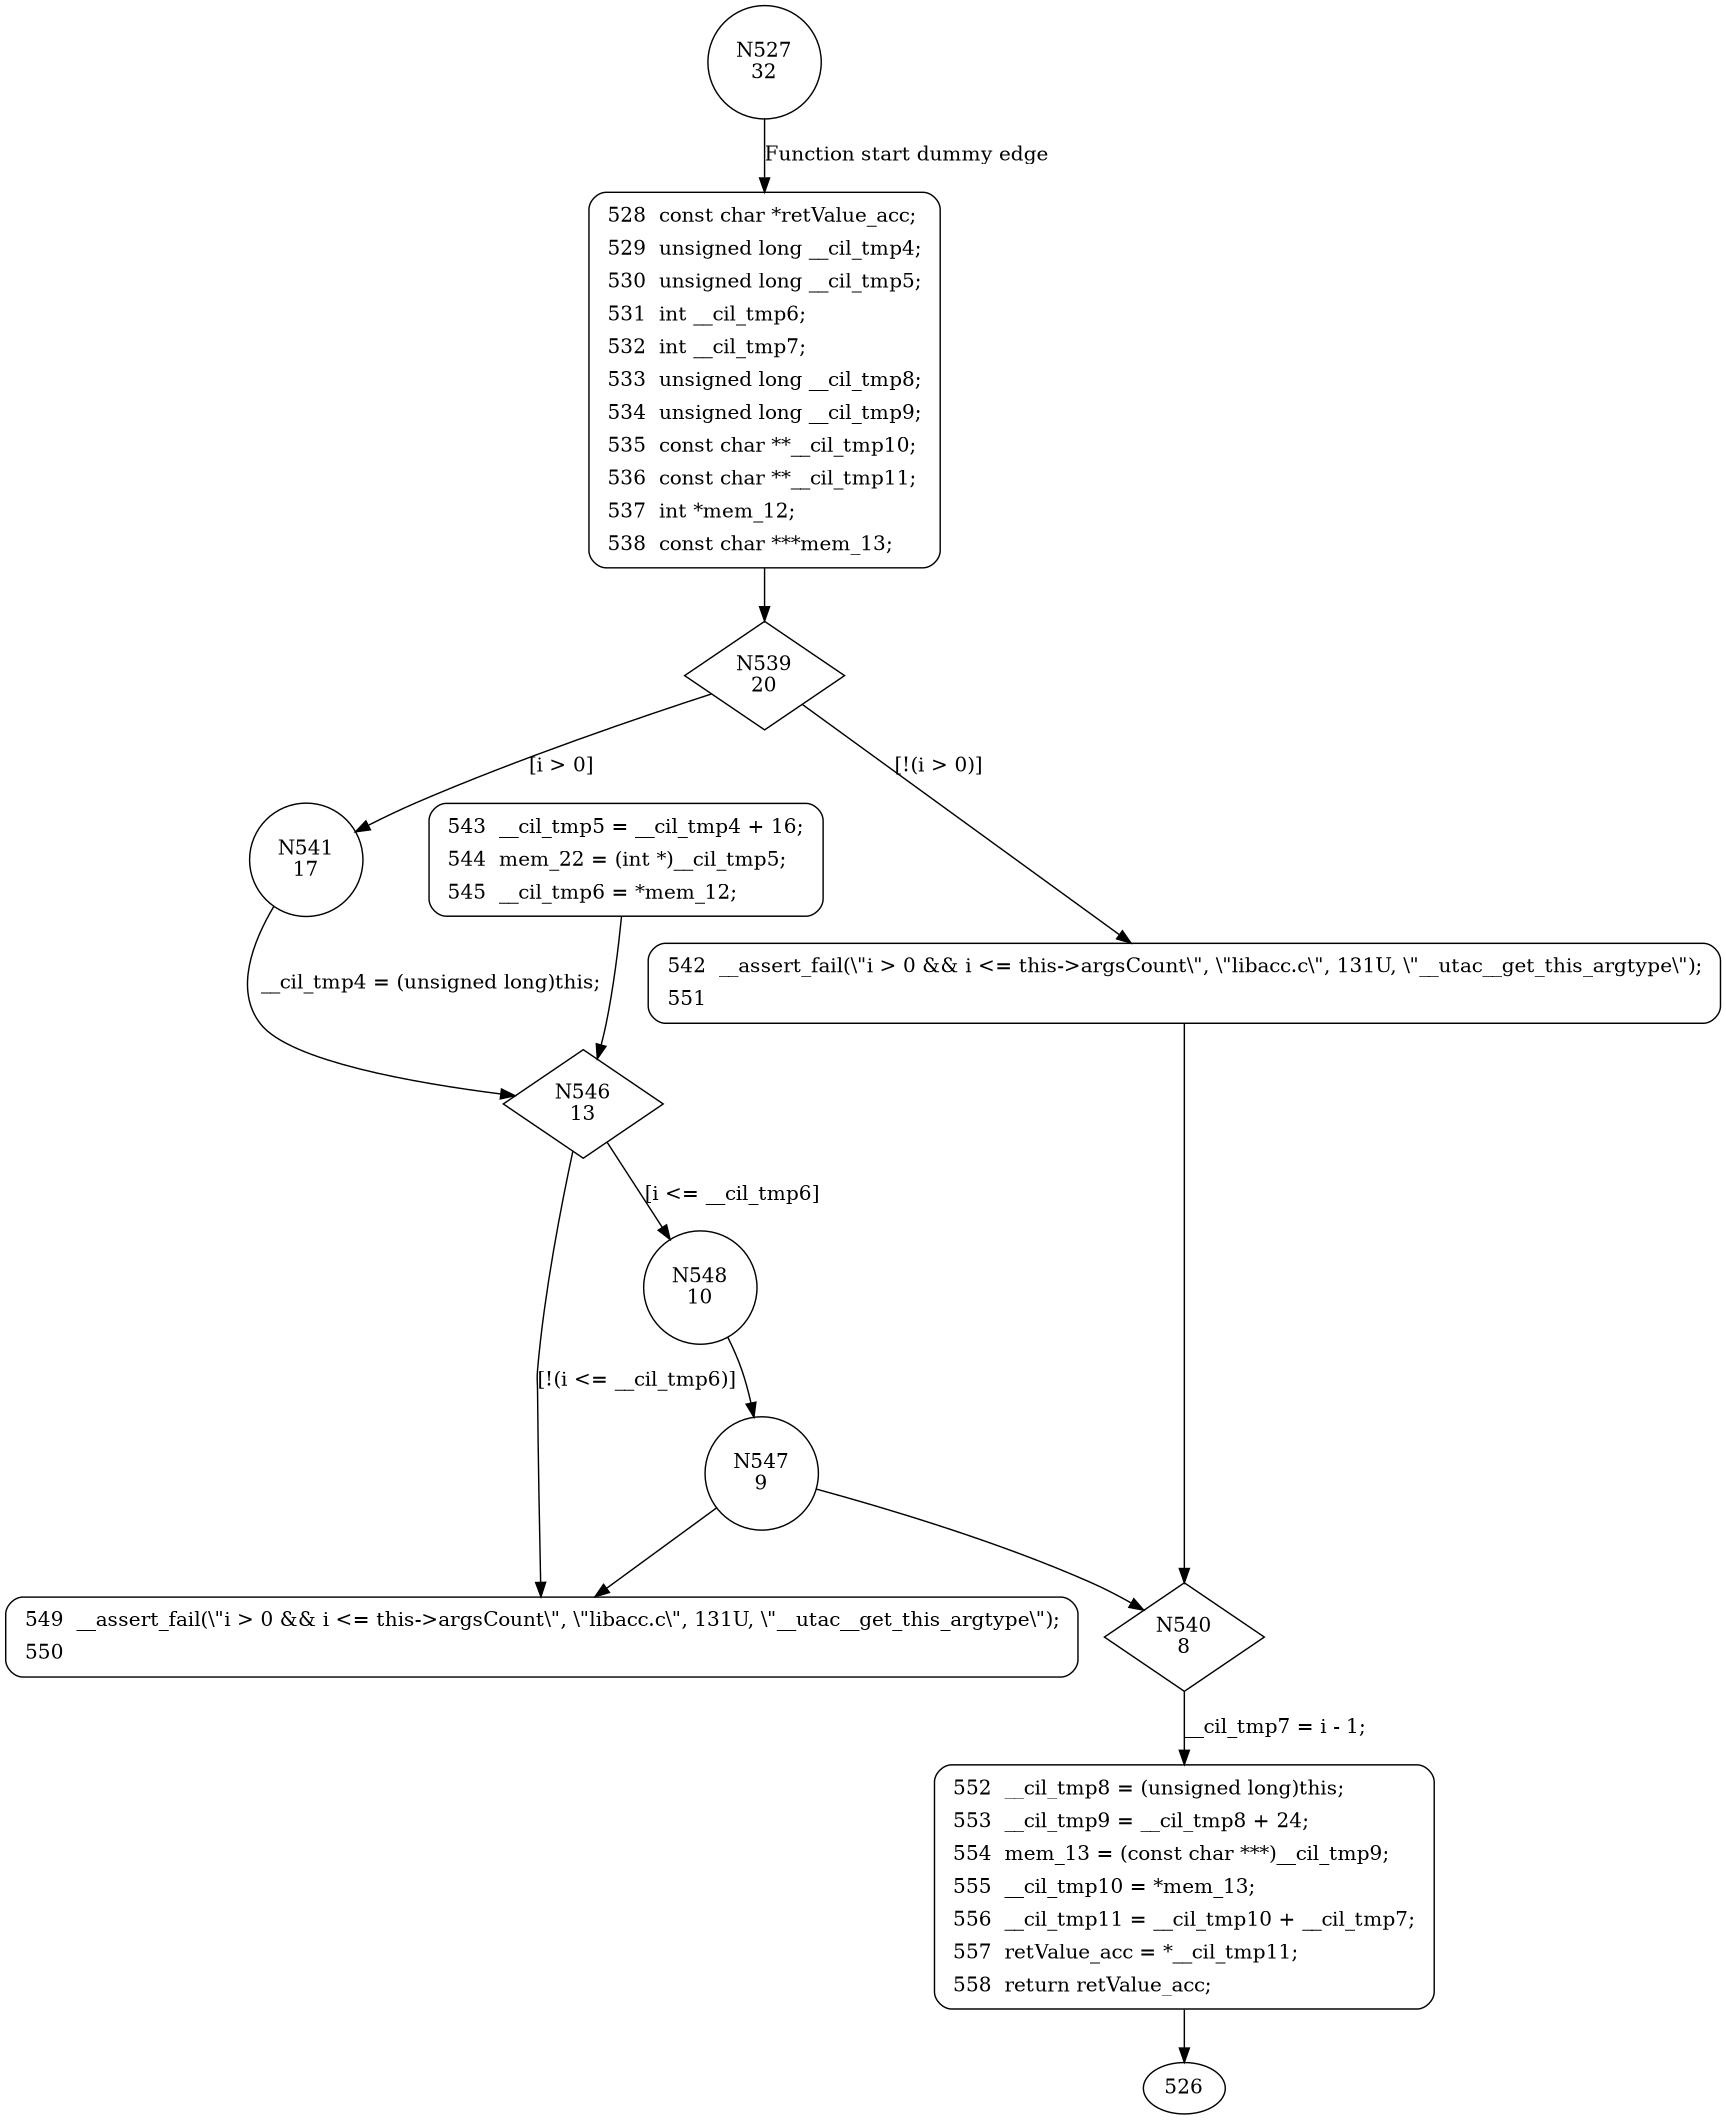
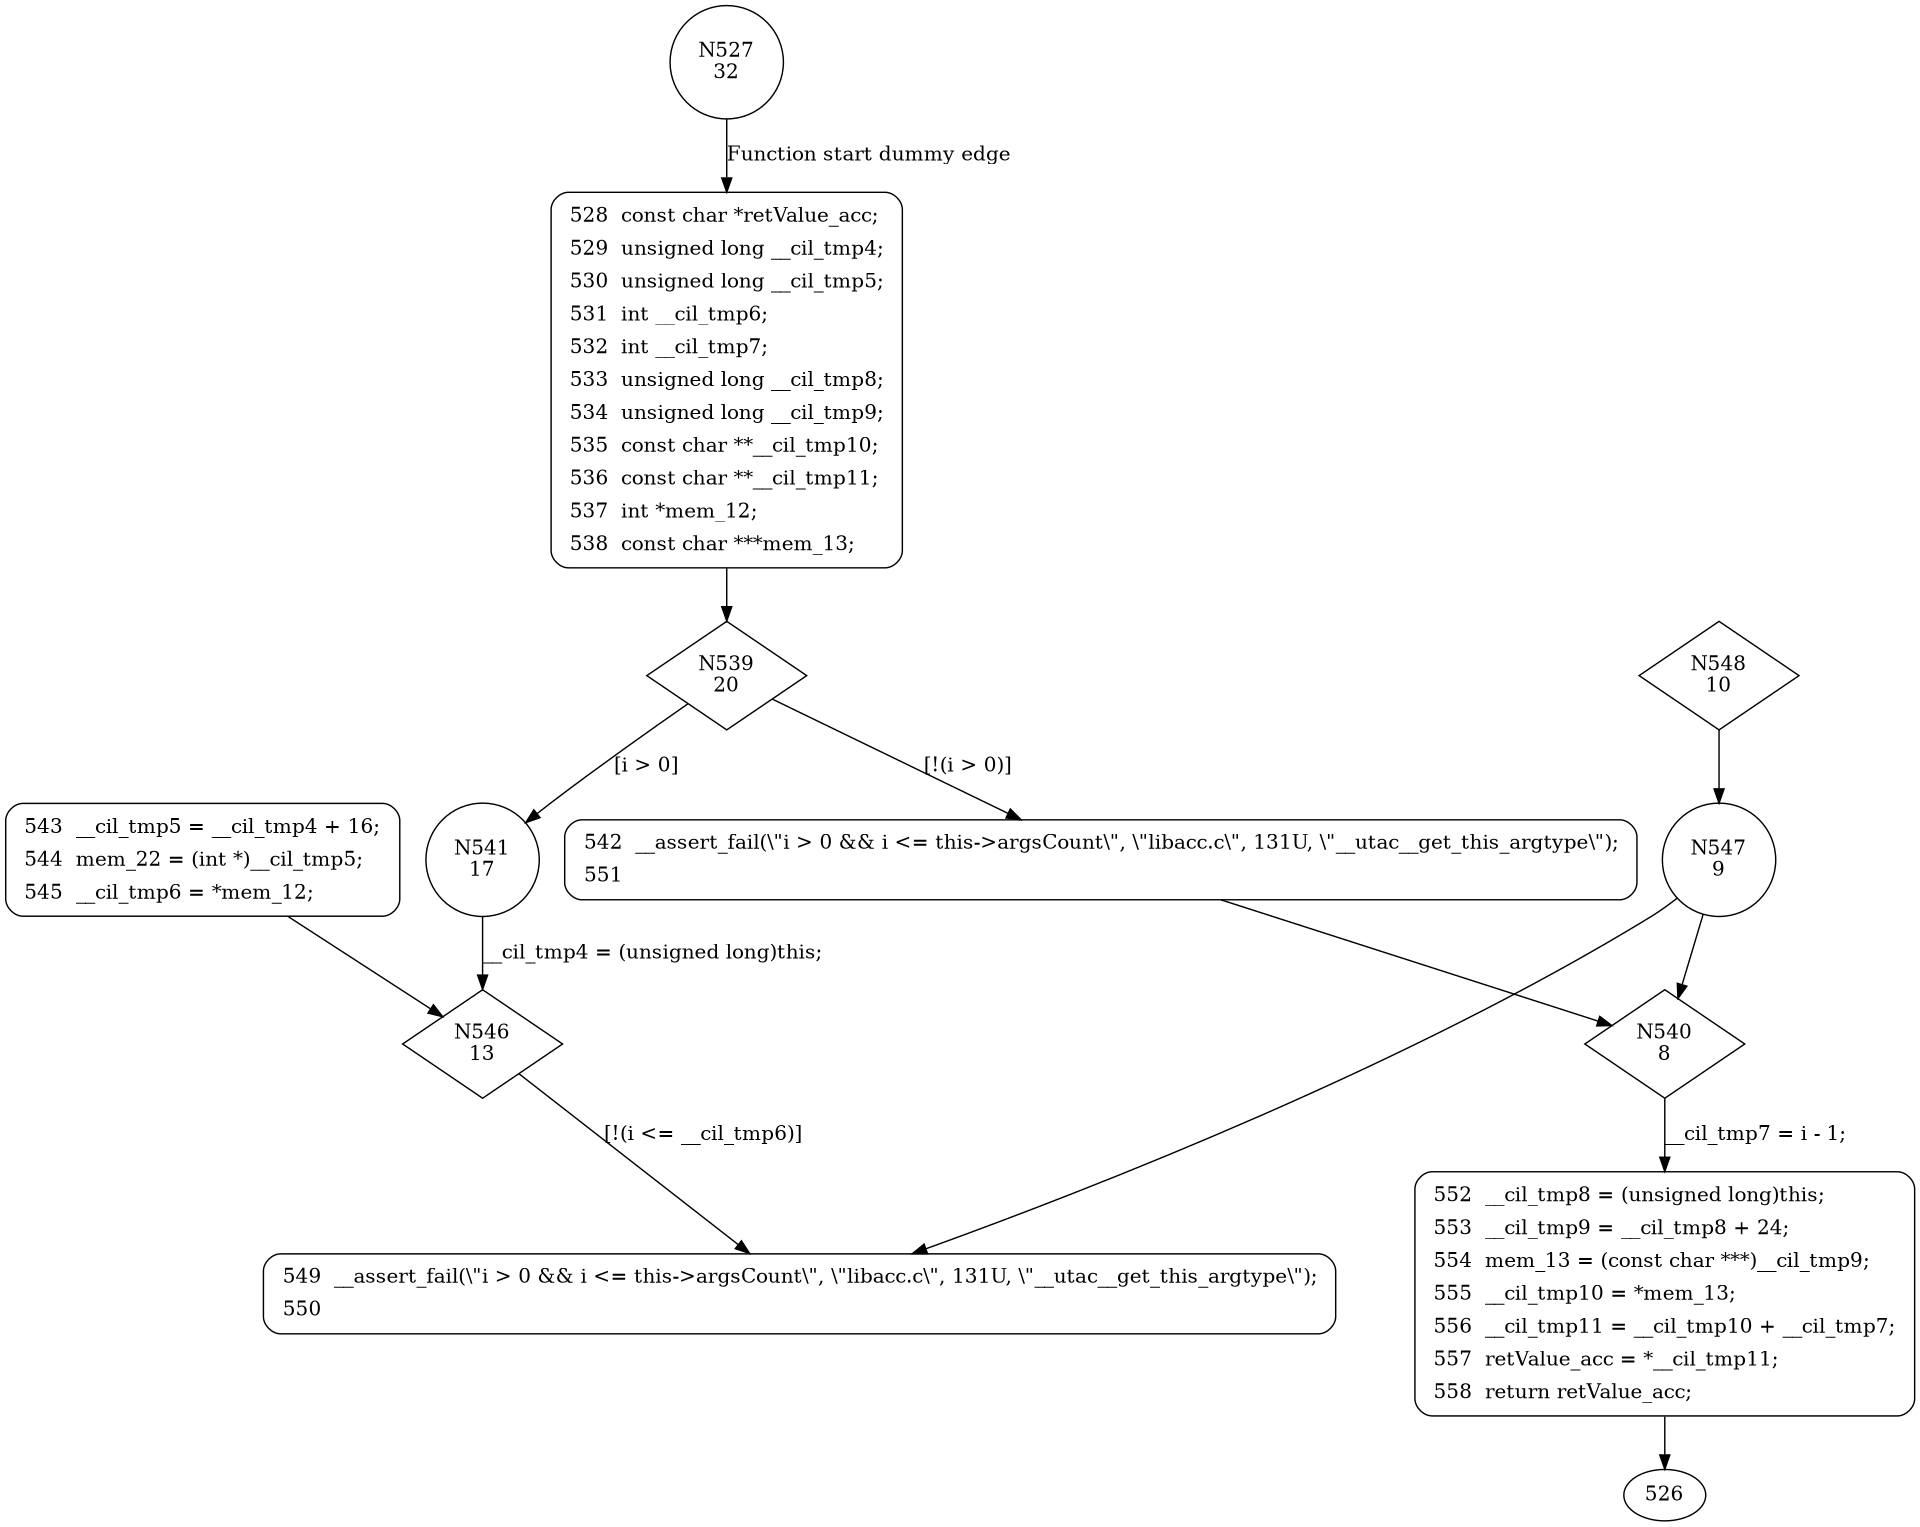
(635, 1185) -> none
(700, 1288) -> (1719, 676)
